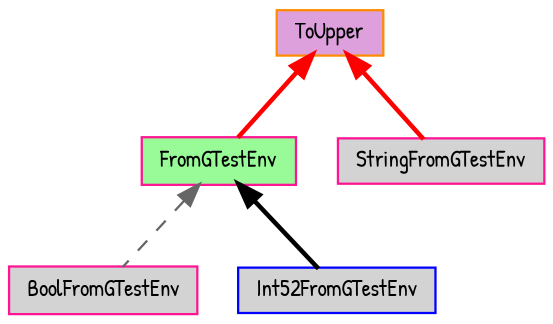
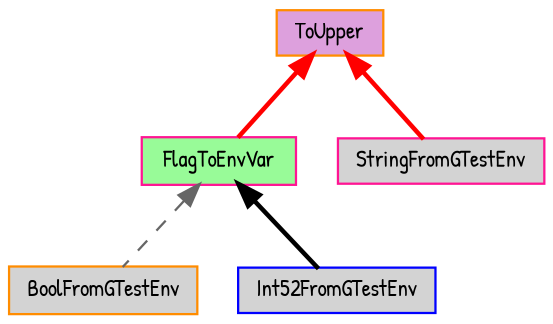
(219, 161) -> (219, 161)
(103, 290) -> (103, 290)
